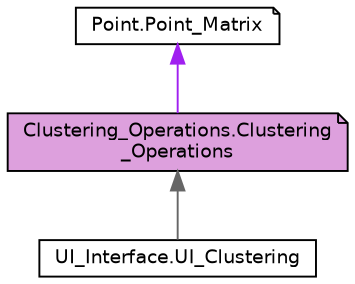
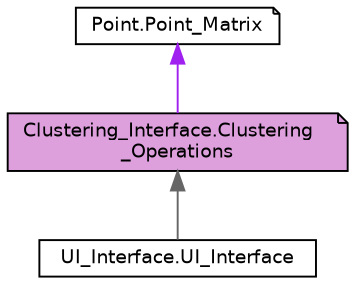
(178, 142) -> (178, 142)
(178, 258) -> (178, 258)
